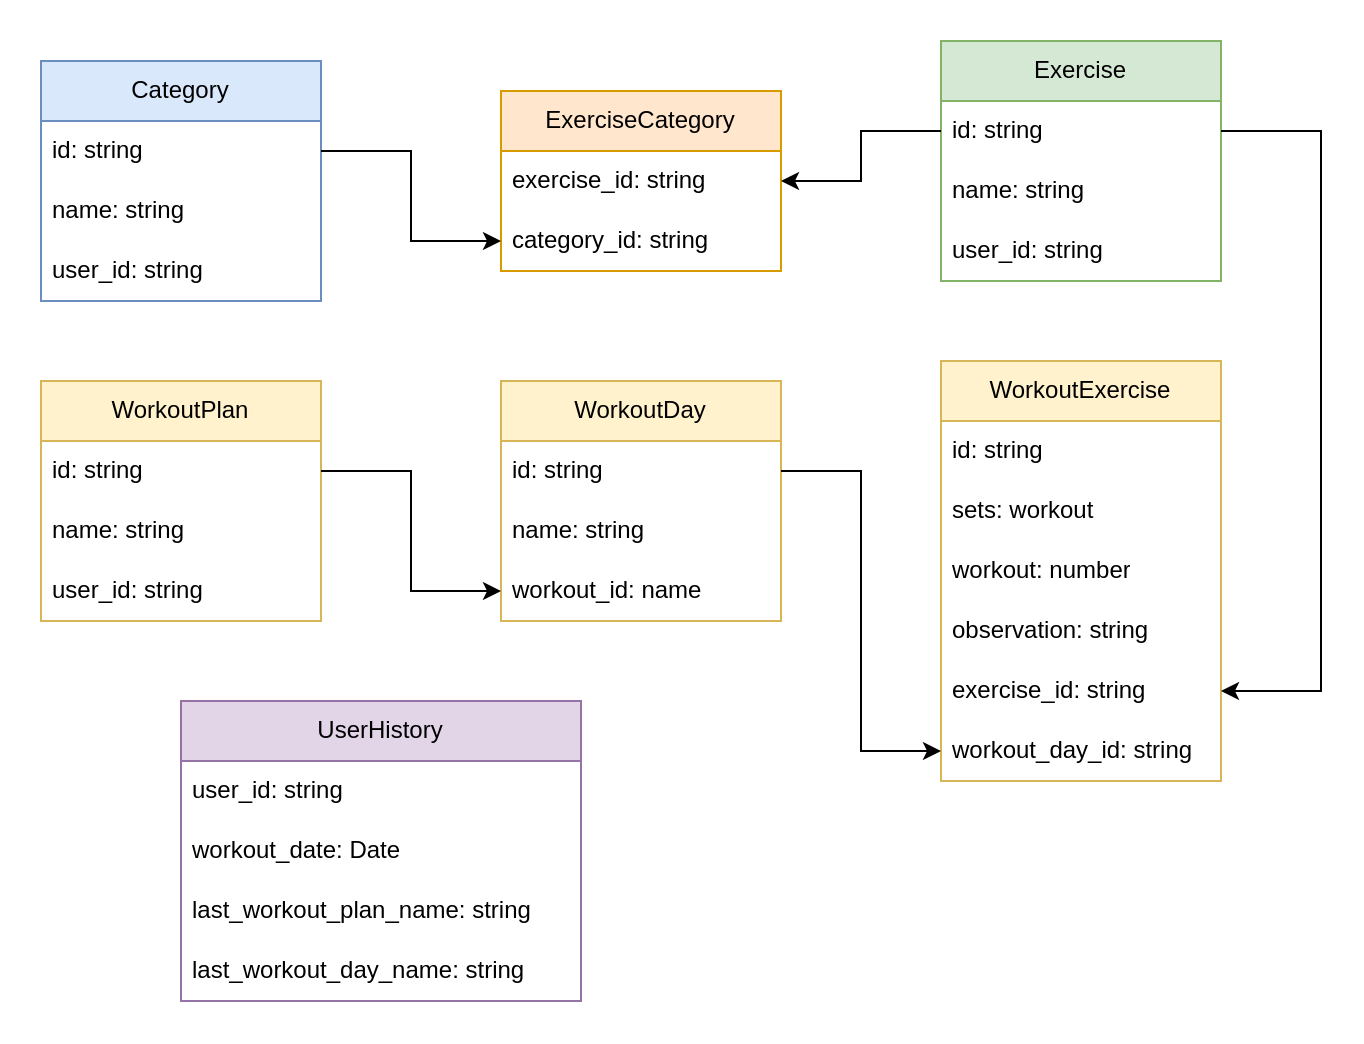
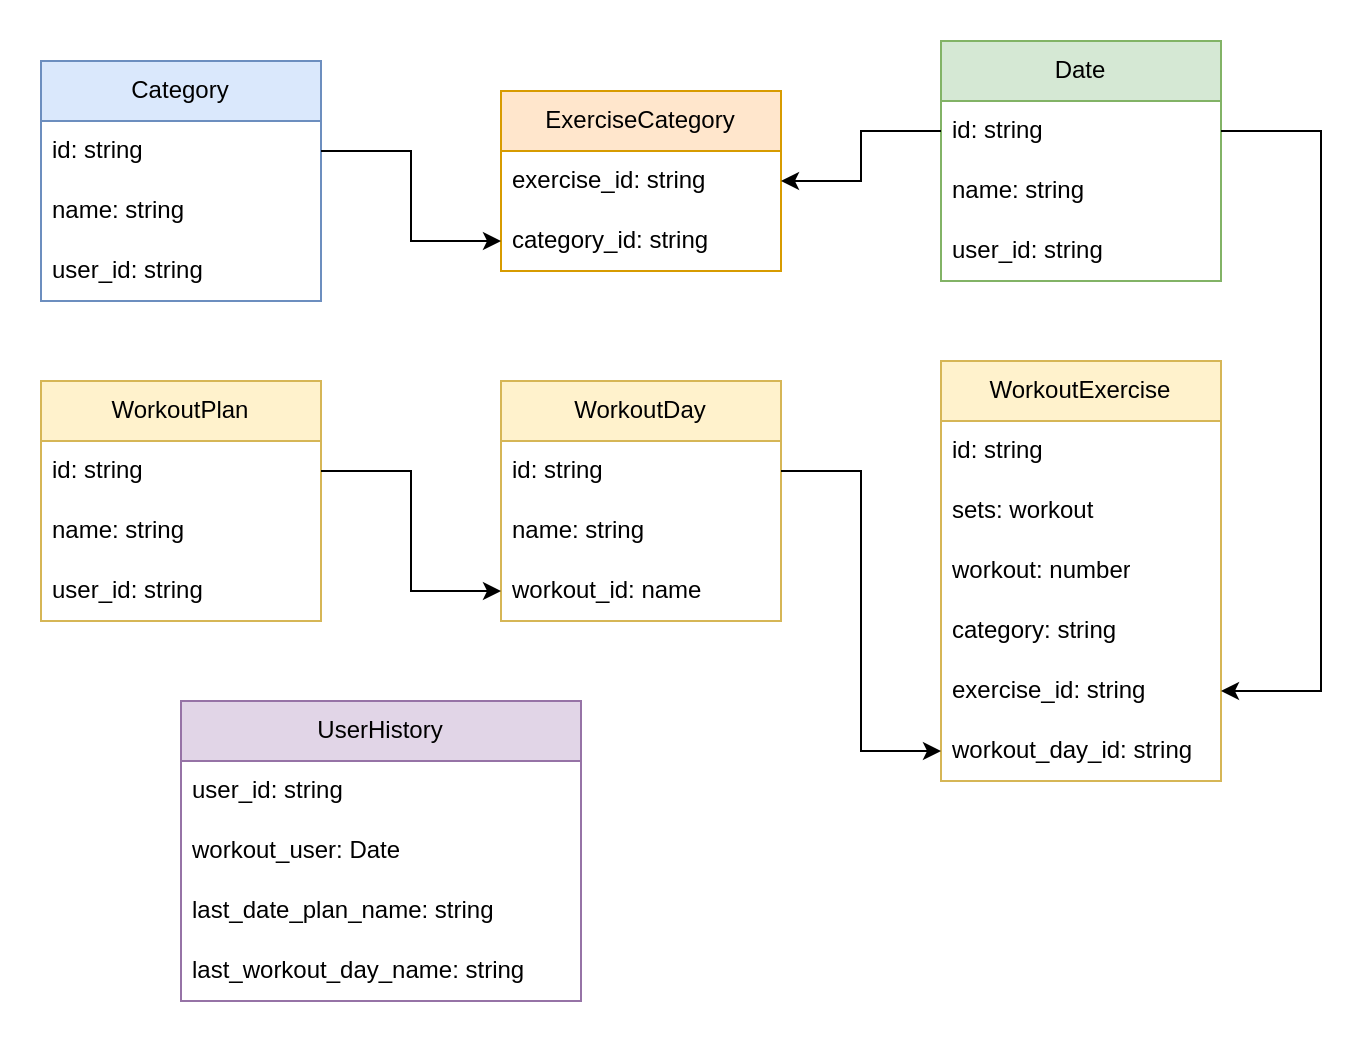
(1081, 71) -> (1081, 71)
(1068, 631) -> (1051, 631)
(308, 851) -> (308, 851)
(379, 911) -> (359, 911)
